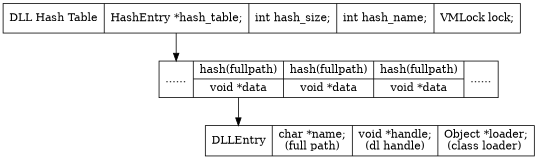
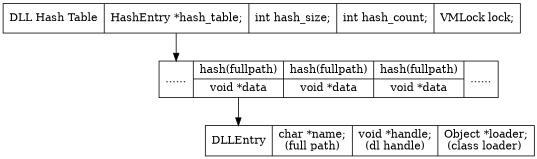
(385, 18) -> (385, 18)
